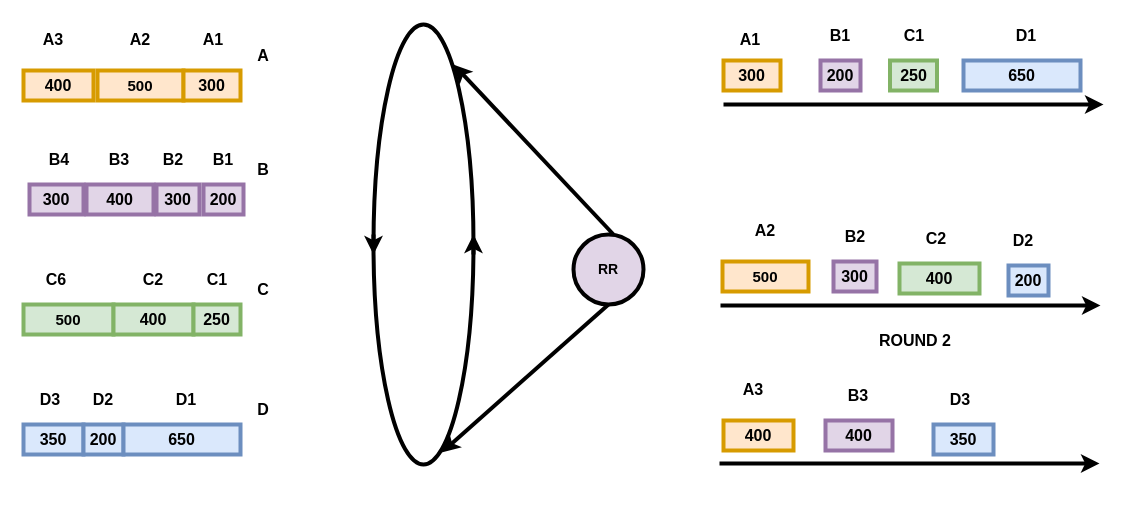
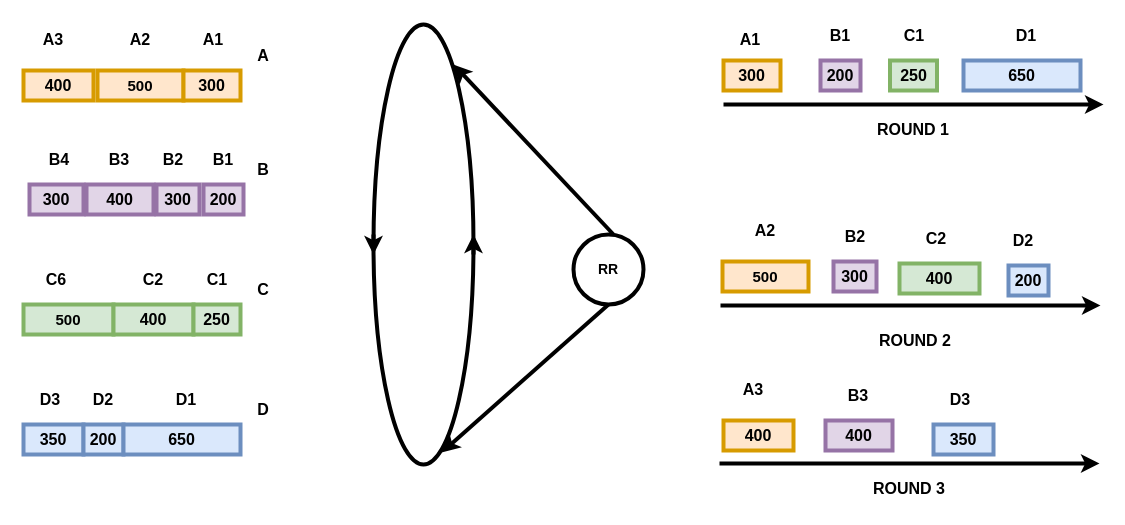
none -> (914, 130)
(609, 270) -> (609, 270)
none -> (910, 489)
